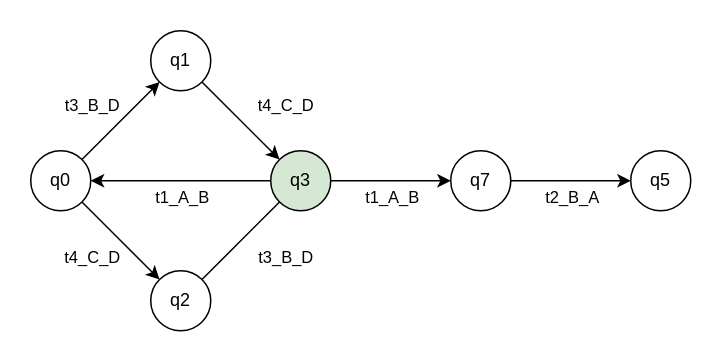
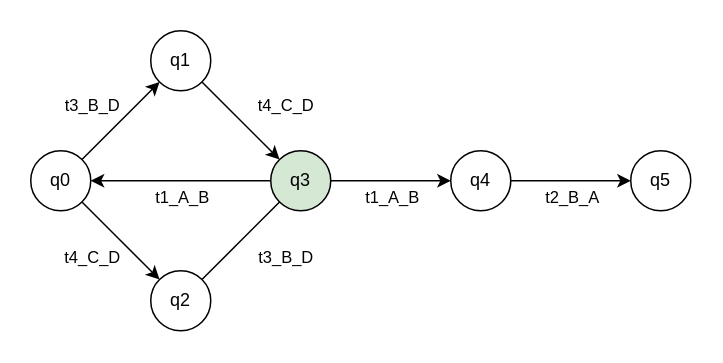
(481, 181) -> (481, 181)
